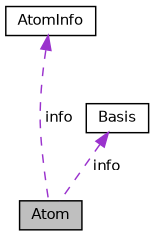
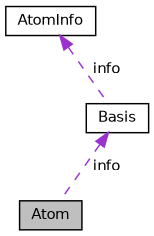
(40, 126) -> (88, 76)
